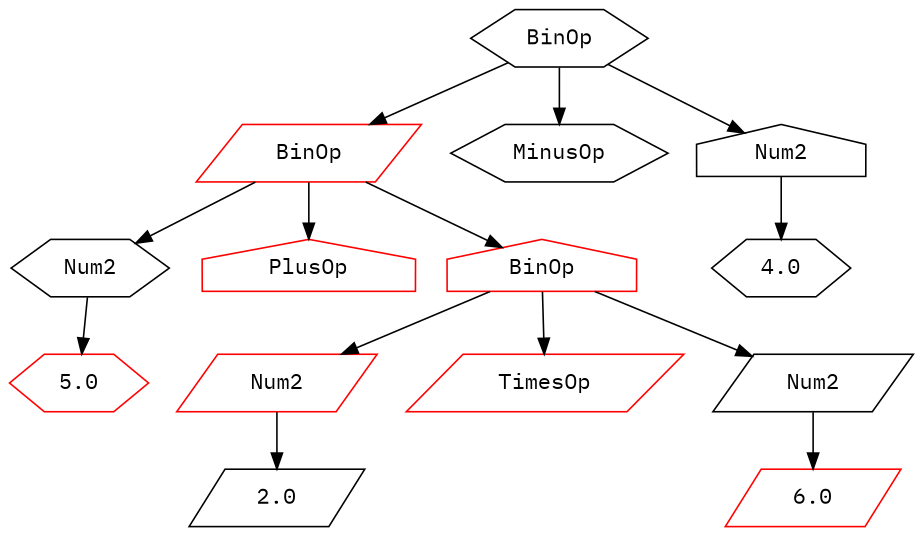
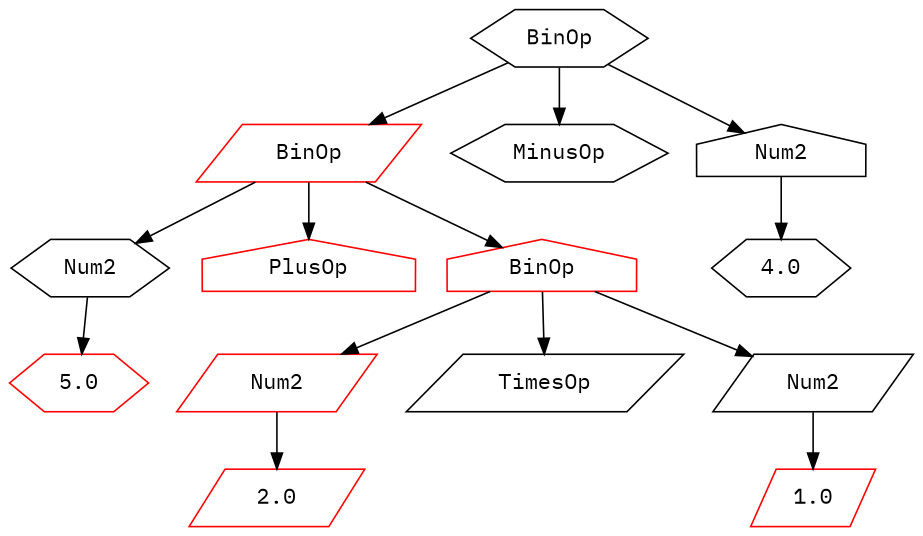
(545, 383) -> (545, 383)
(277, 498) -> (277, 498)
(813, 498) -> (813, 498)
